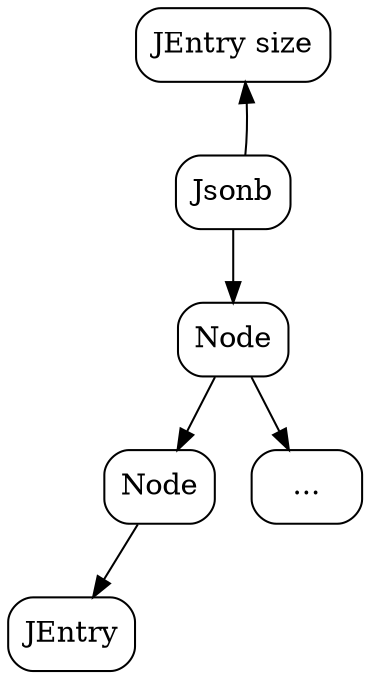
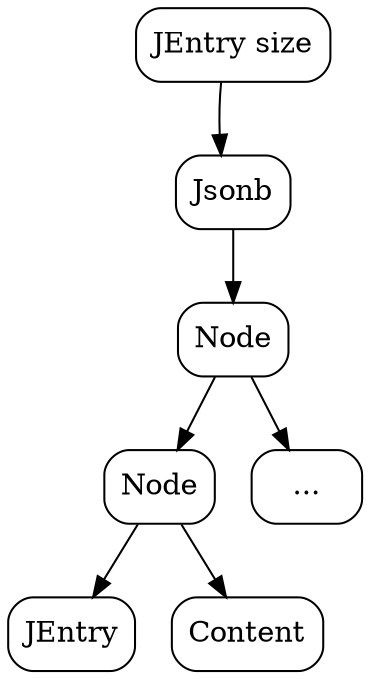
(247, 129) -> (220, 109)
none -> (248, 634)
